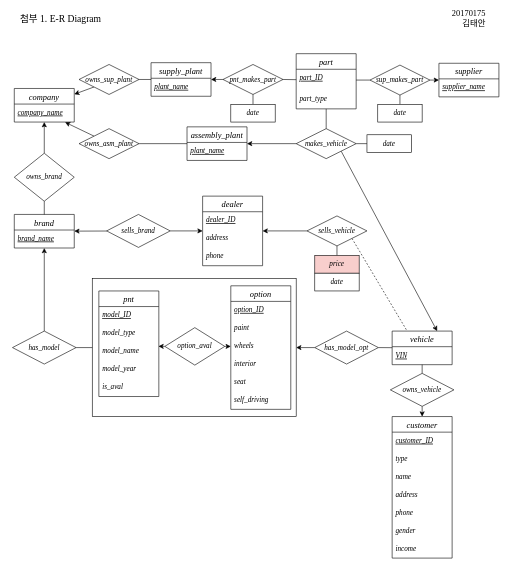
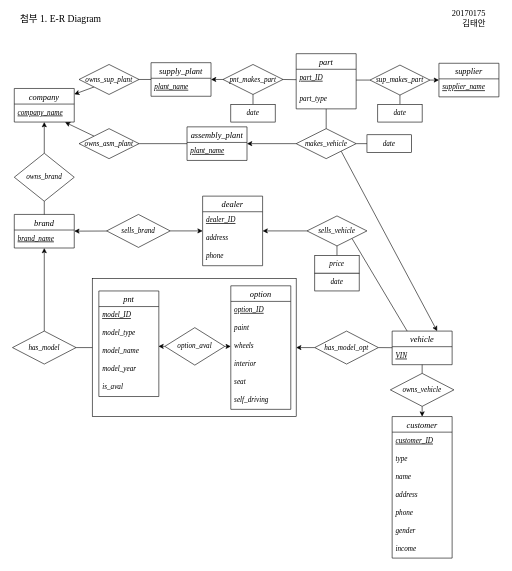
(337, 264) -> (337, 264)
(379, 284) -> (379, 284)
